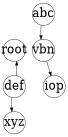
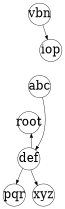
(41, 30) -> (45, 123)
none -> (14, 195)
